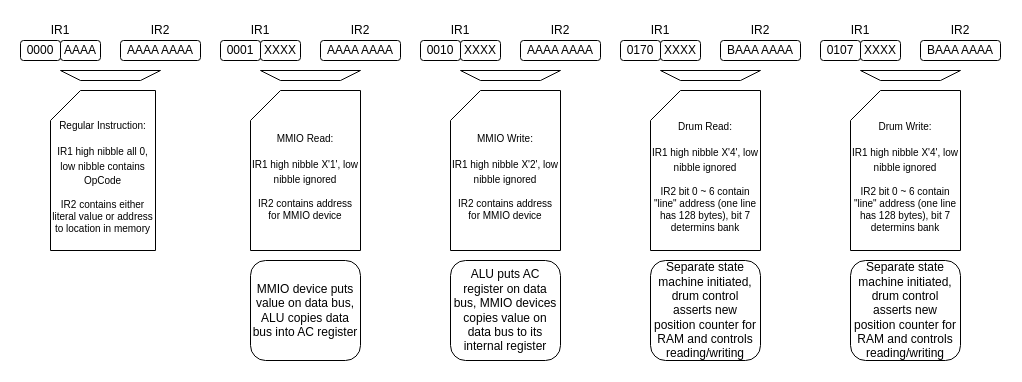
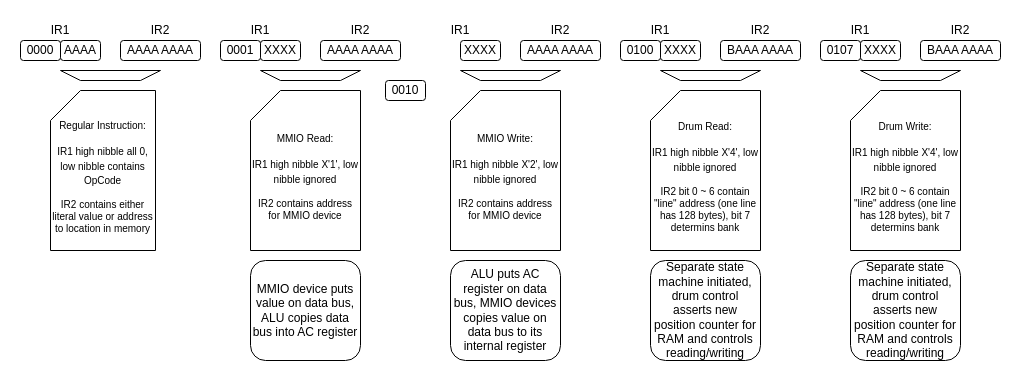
(441, 51) -> (406, 91)
(641, 51) -> (641, 51)
